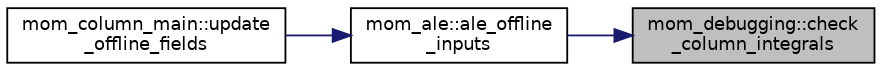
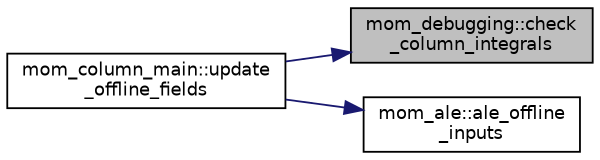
(591, 35) -> (309, 58)
